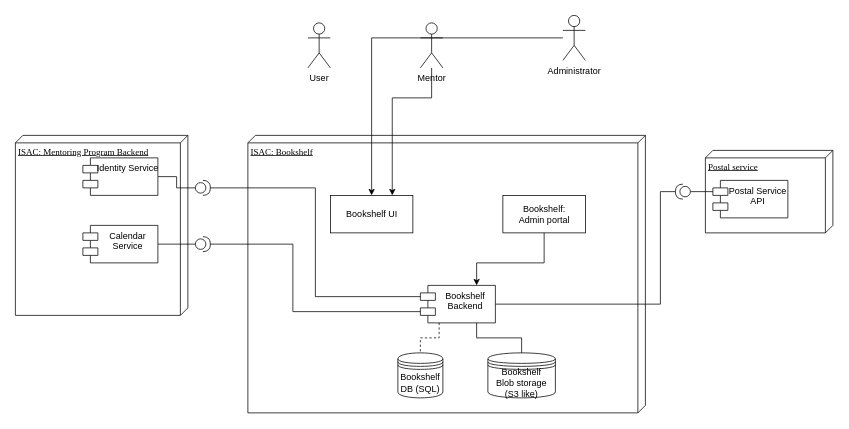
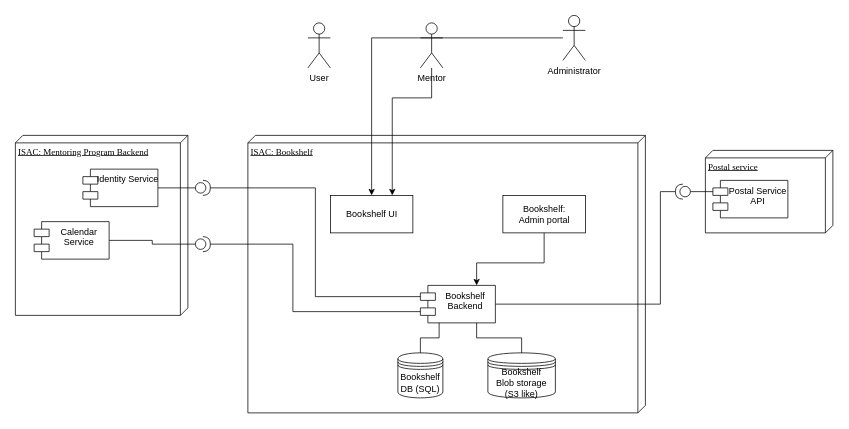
(120, 177) -> (120, 188)
(120, 244) -> (72, 240)
(430, 338) -> (430, 338)
